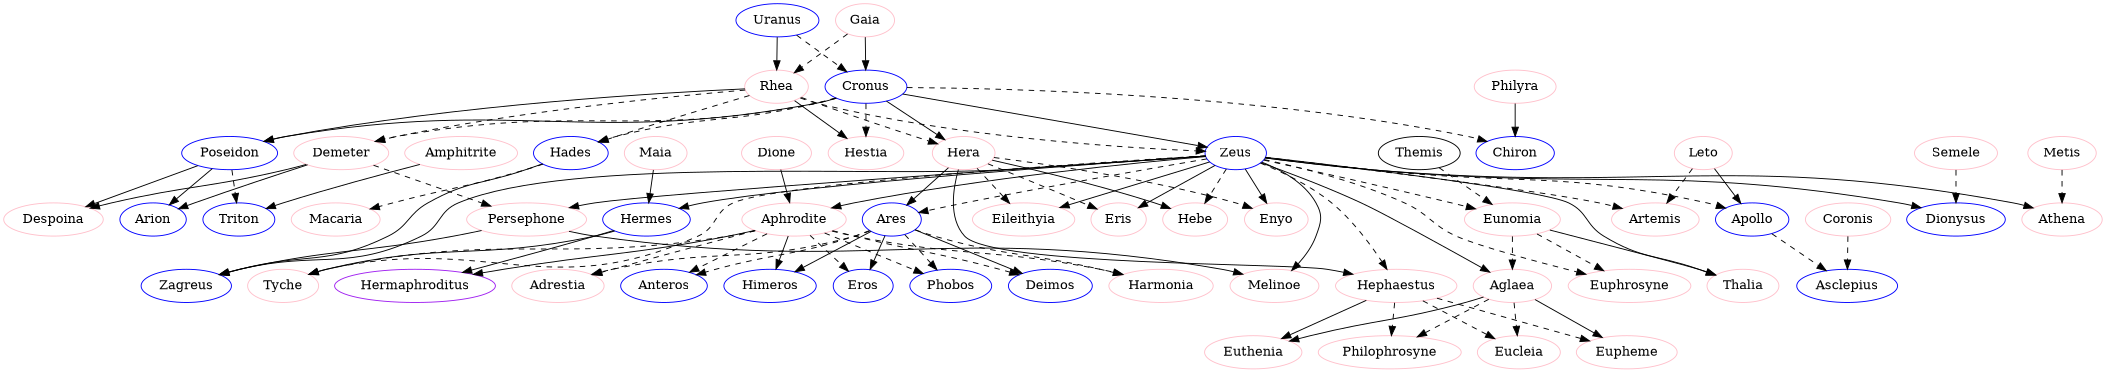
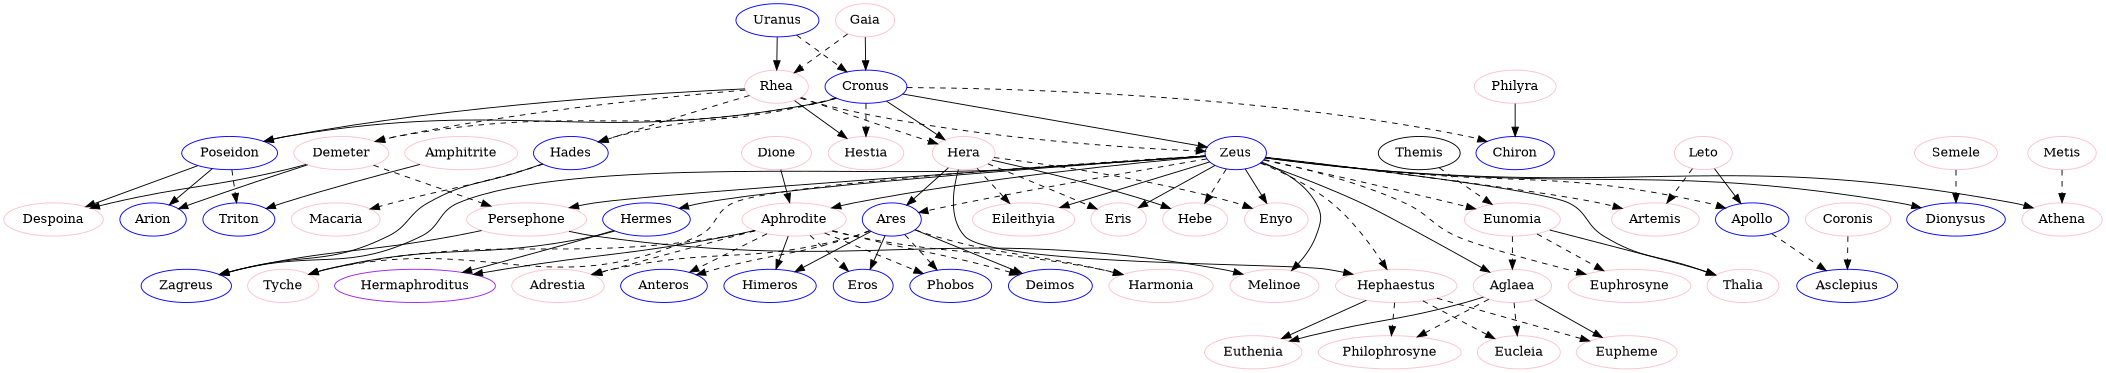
(656, 153) -> none
